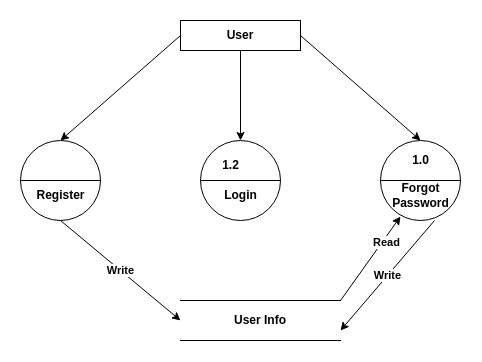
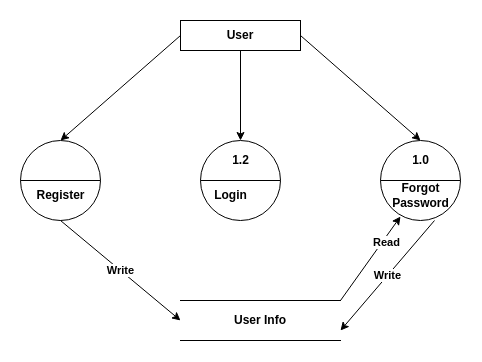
(231, 166) -> (241, 161)
(241, 196) -> (231, 196)
